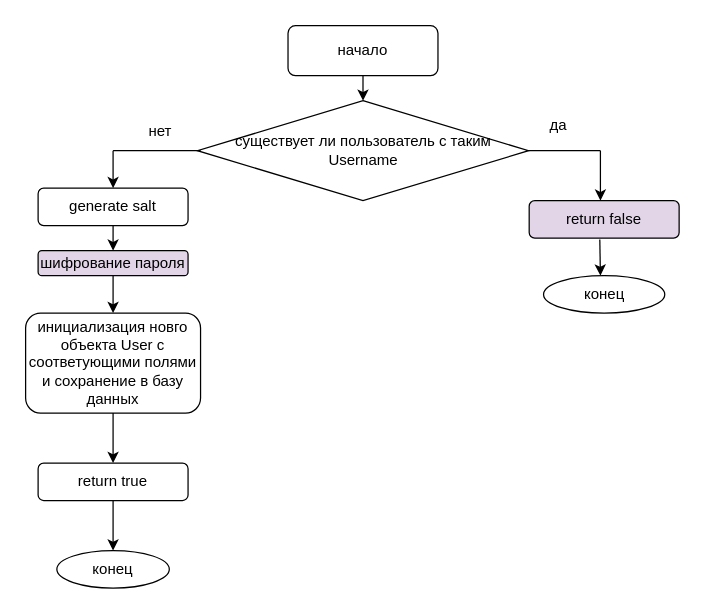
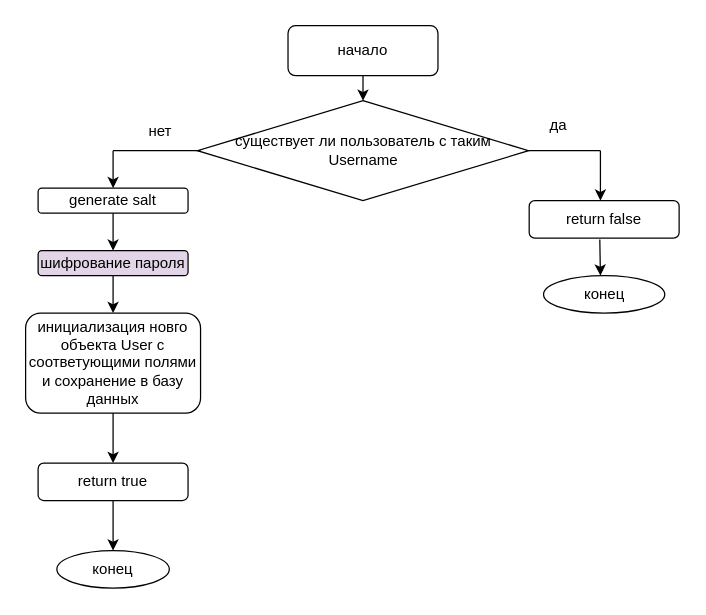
(113, 207) -> (113, 201)
(604, 219) -> (604, 219)
